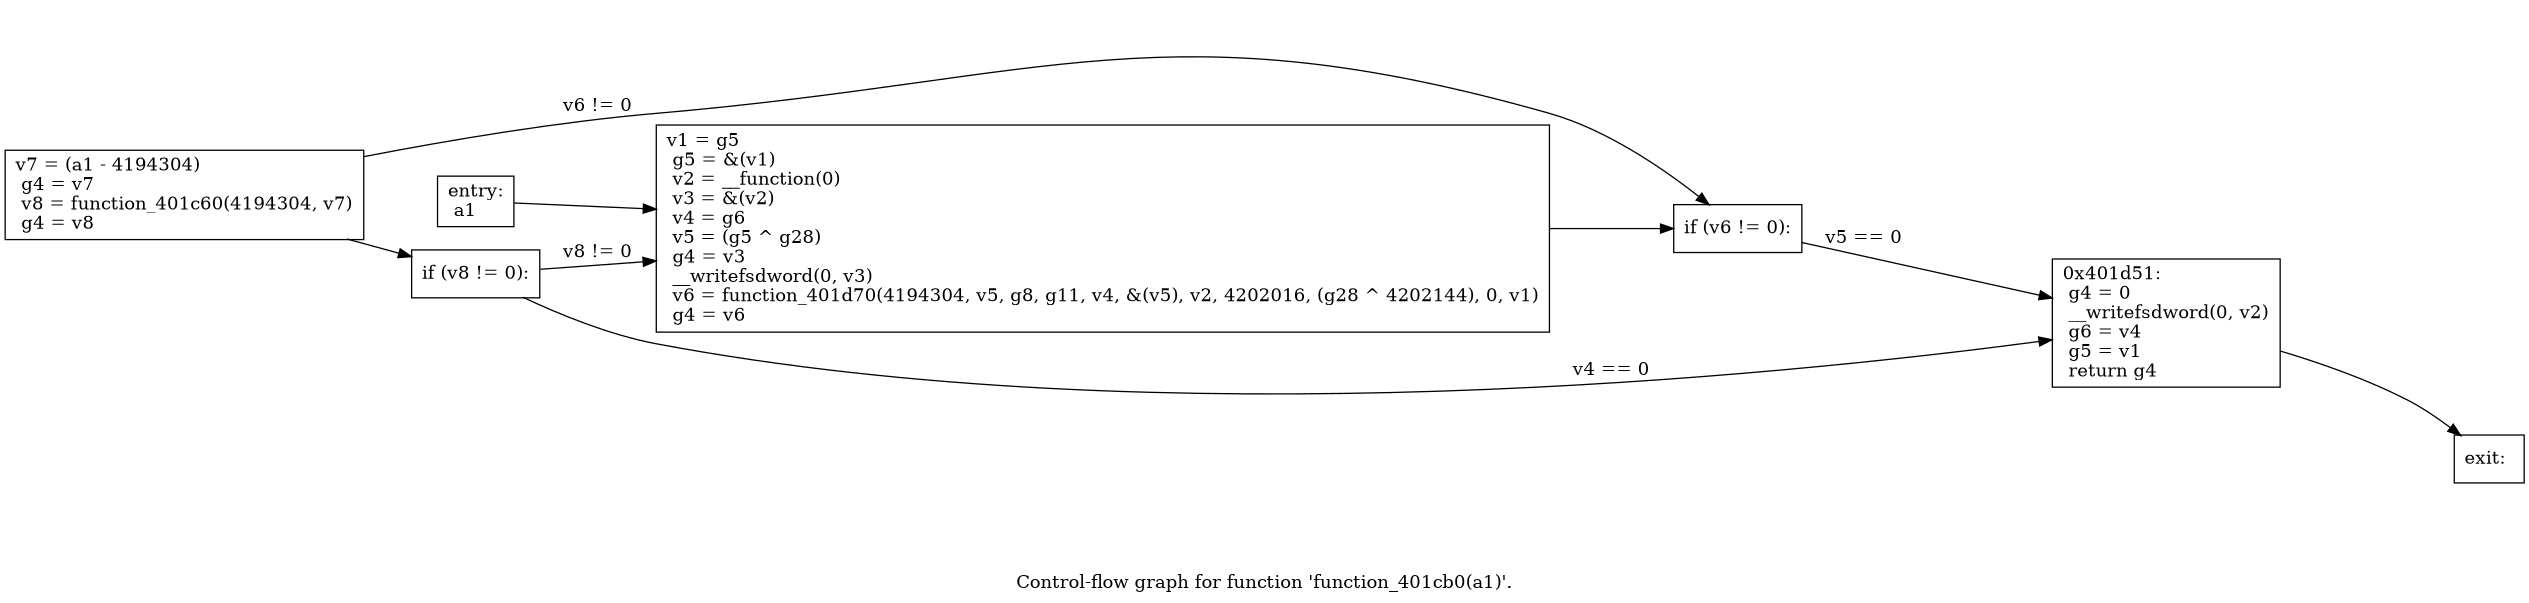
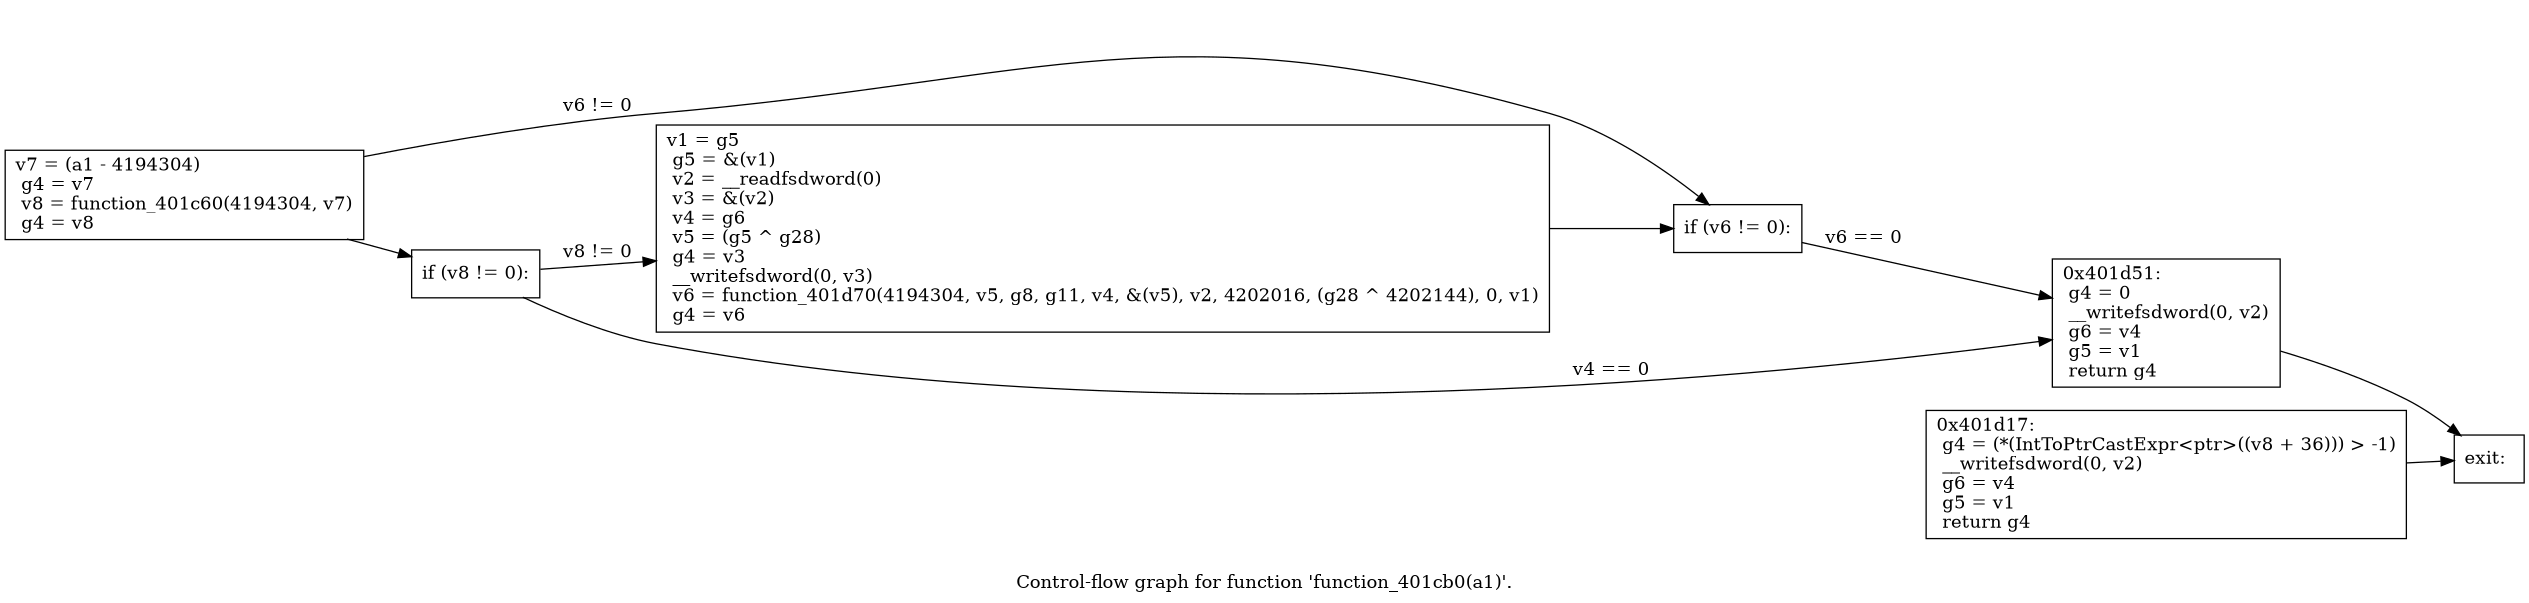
(754, 179) -> (774, 179)
(476, 201) -> none
(1864, 238) -> (1864, 238)
none -> (2166, 475)
